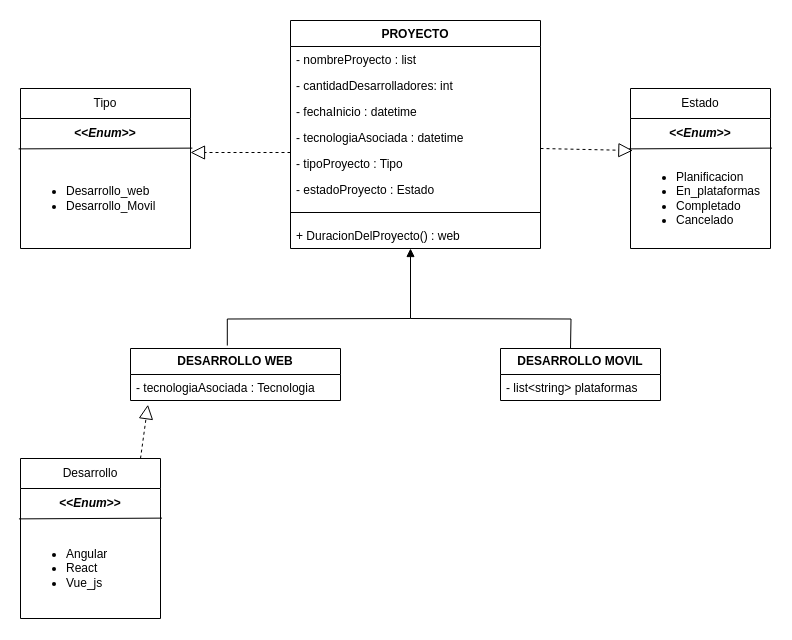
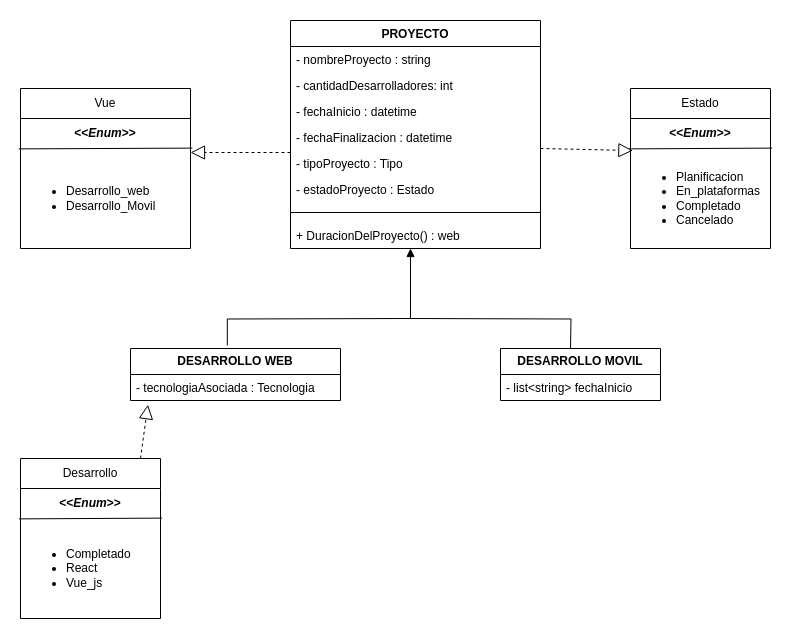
(364, 60) -> (372, 60)
(106, 104) -> (106, 104)
(388, 138) -> (383, 138)
(582, 396) -> (582, 396)
(48, 569) -> (59, 569)
